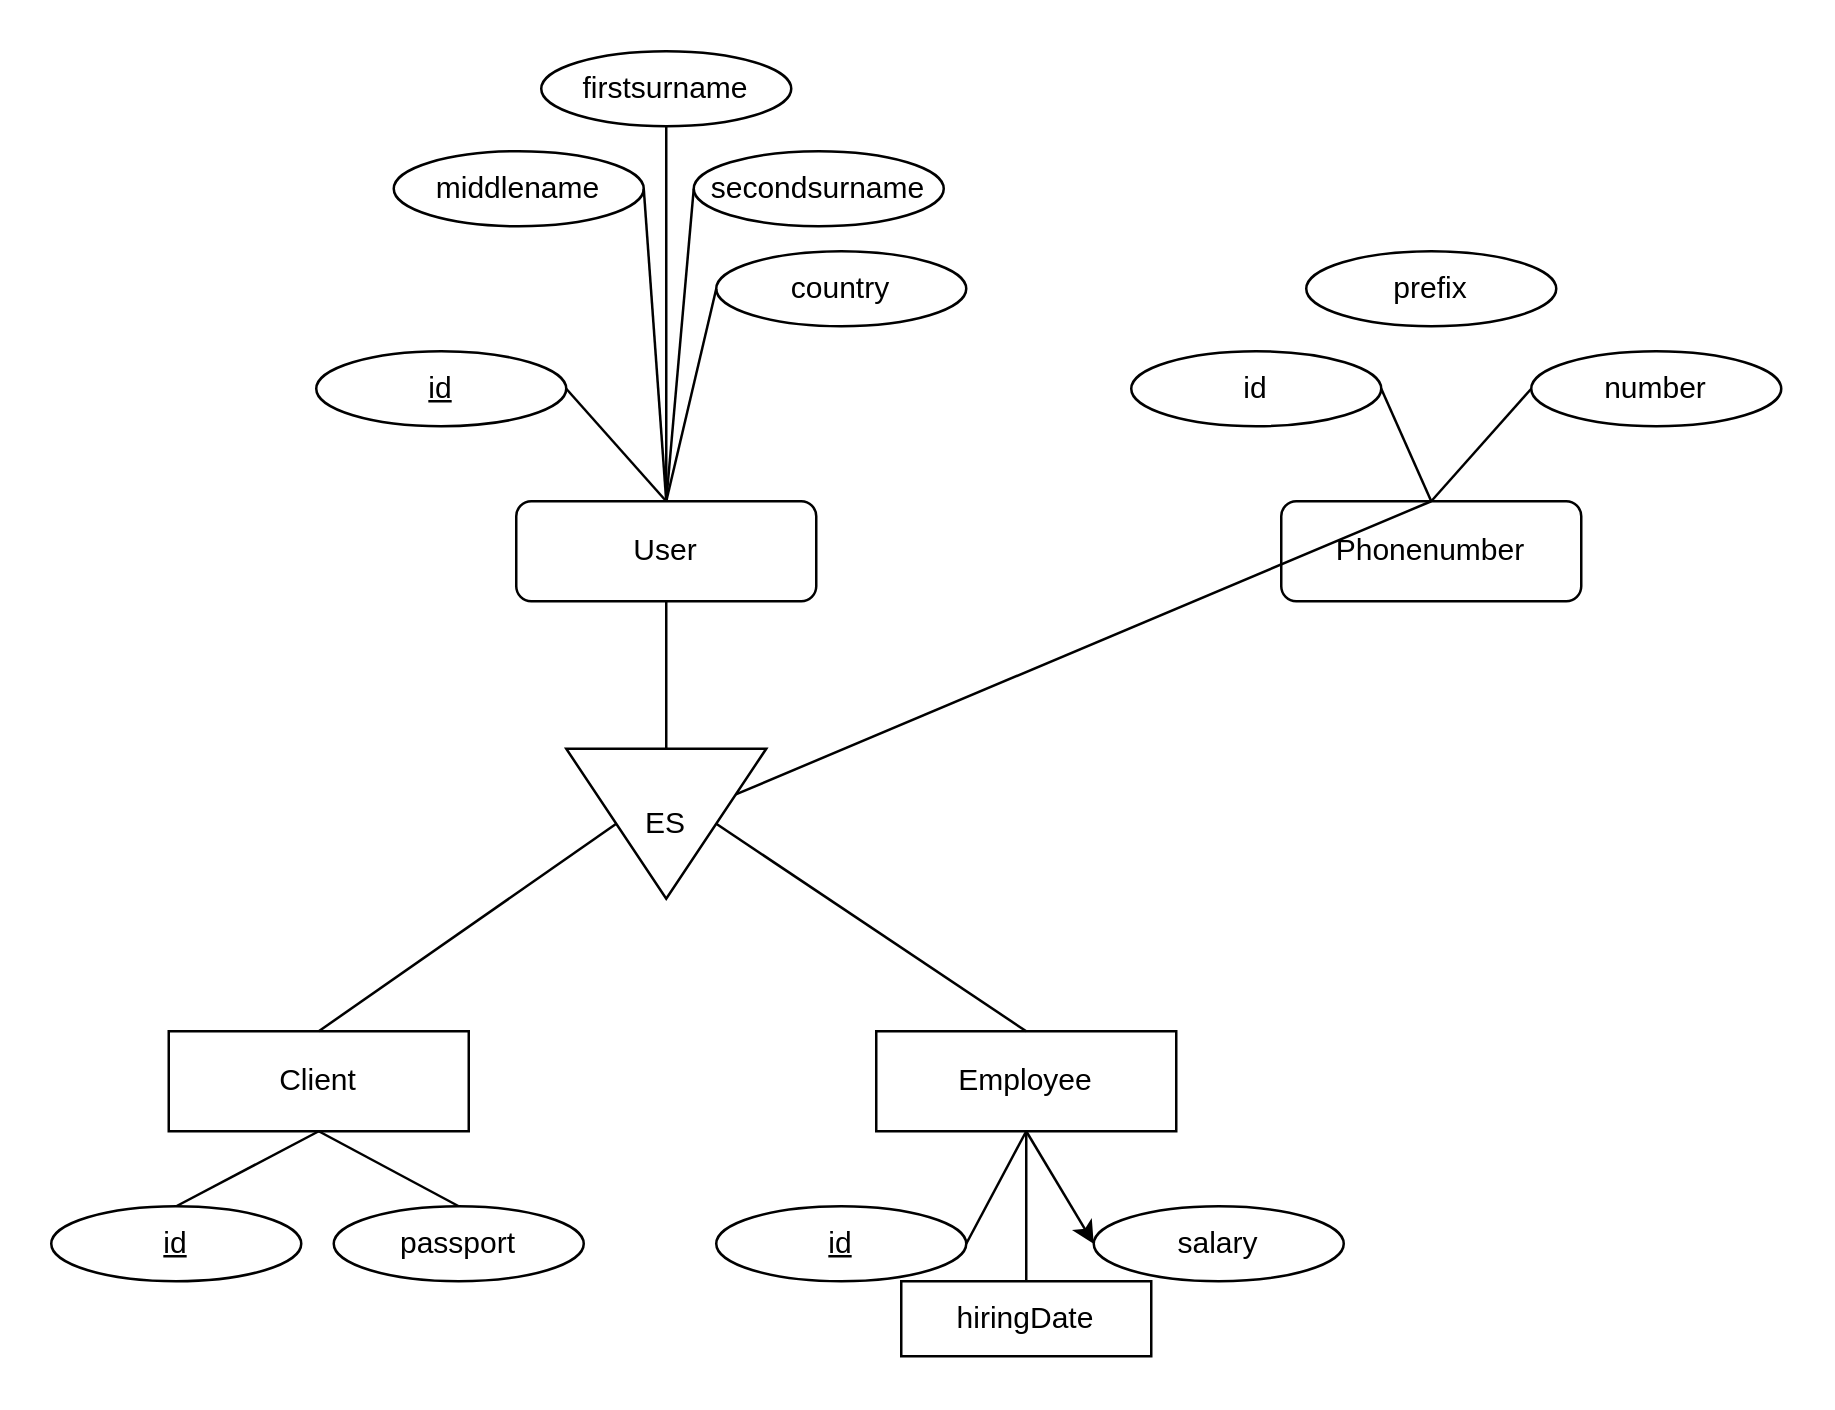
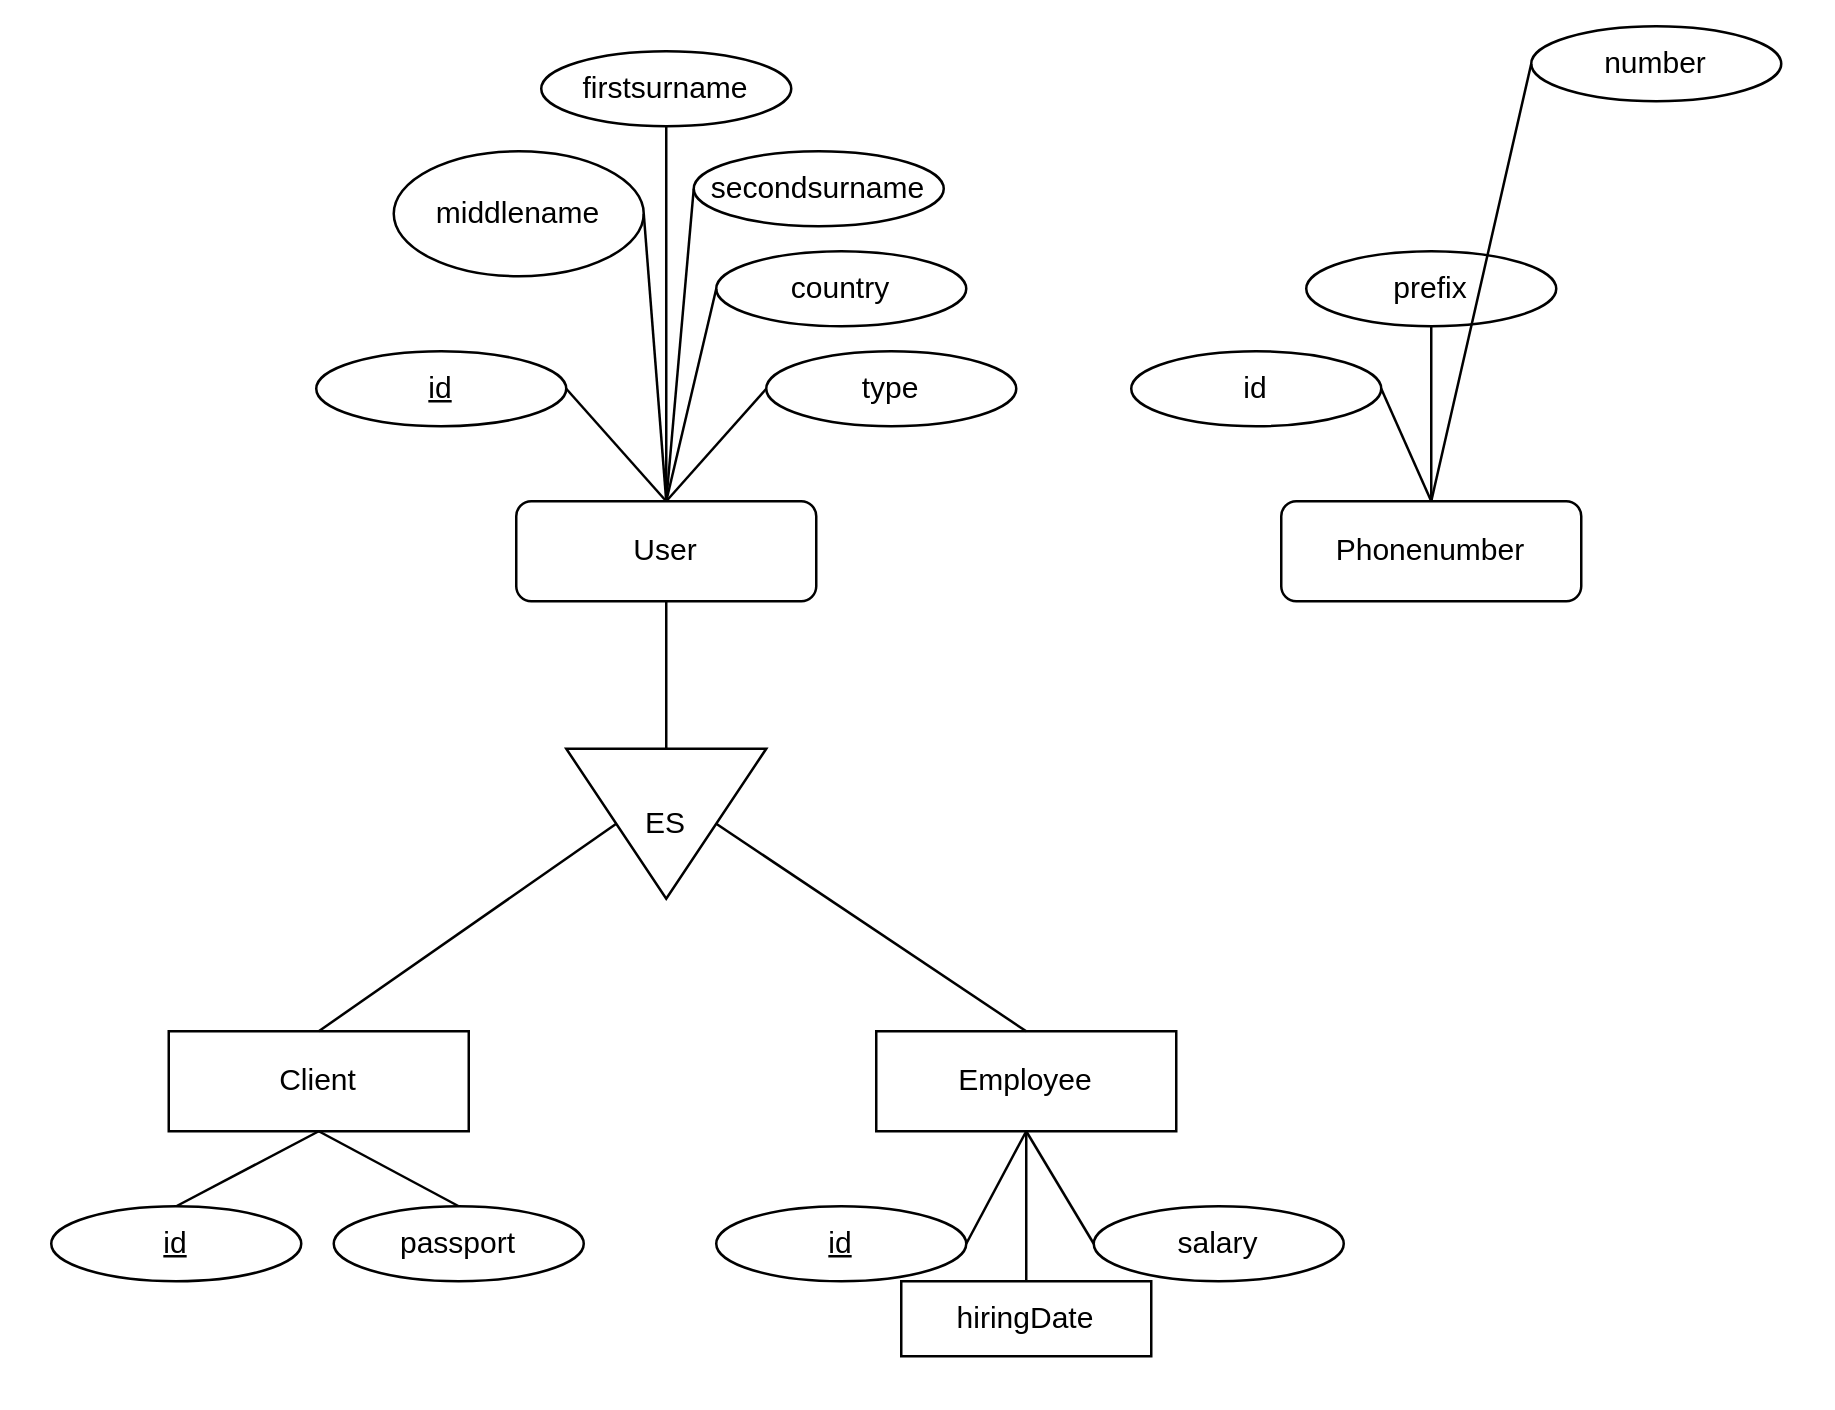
(519, 189) -> (519, 214)
none -> (891, 389)
(1656, 389) -> (1656, 64)
none -> (718, 443)
(1084, 648) -> (1431, 403)
(1085, 1228) -> (1088, 1233)
